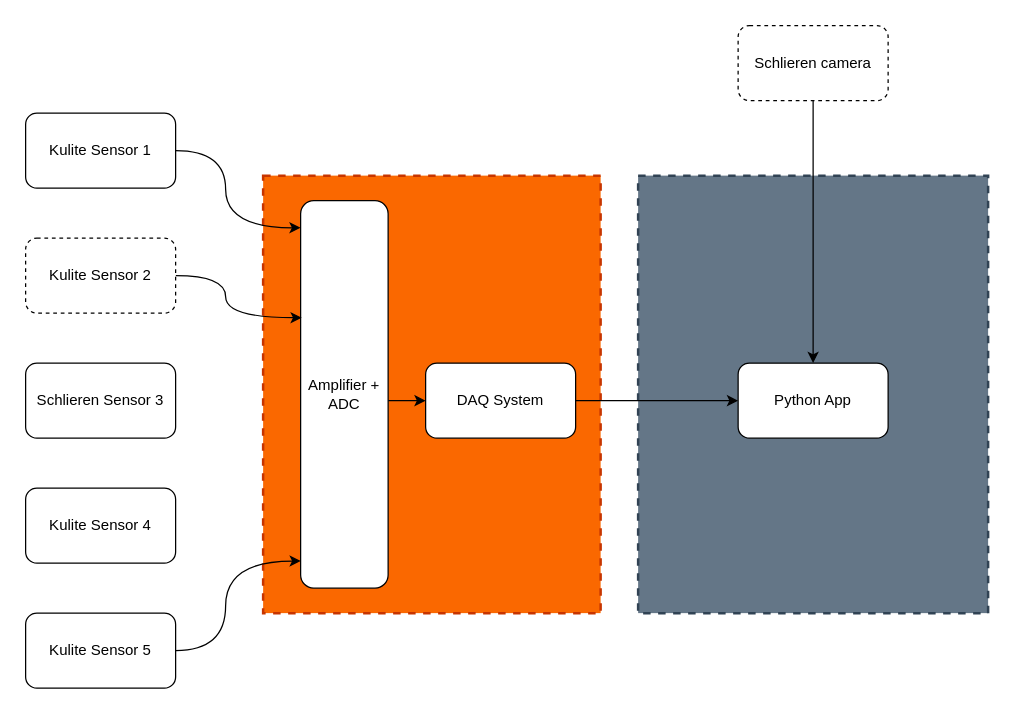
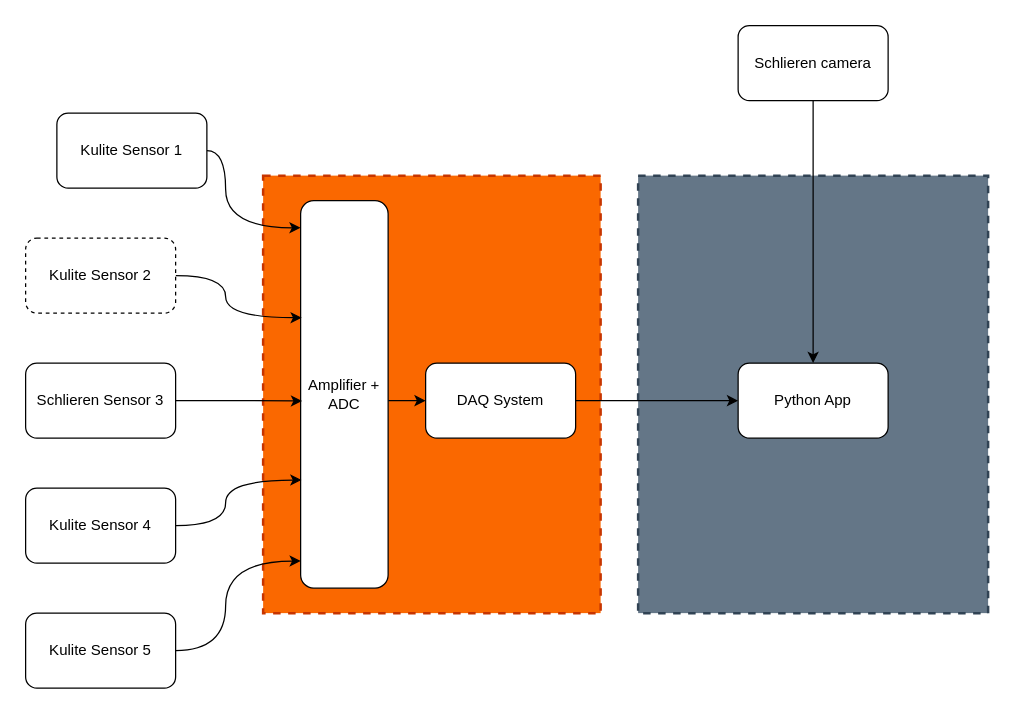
(813, 63) -> (813, 63)
(101, 151) -> (132, 151)
none -> (235, 401)
none -> (228, 496)
